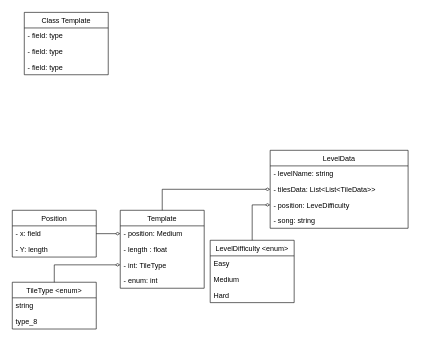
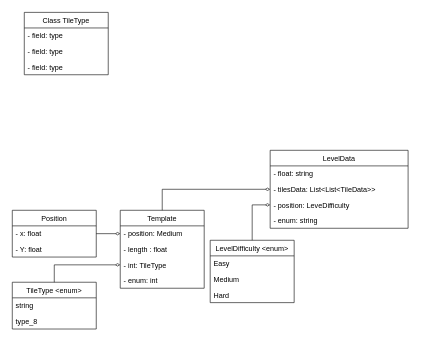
(66, 20) -> (66, 20)
(306, 174) -> (299, 174)
(298, 221) -> (298, 221)
(32, 234) -> (33, 234)
(34, 250) -> (32, 250)
